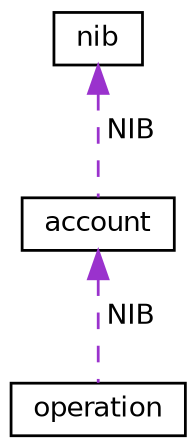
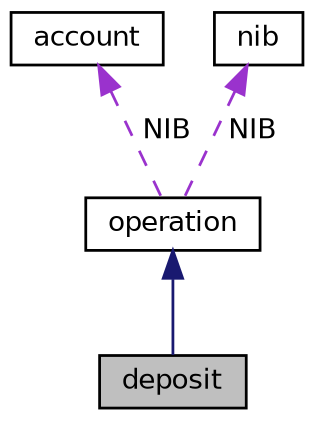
(98, 146) -> (210, 144)
none -> (173, 382)
